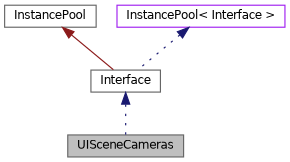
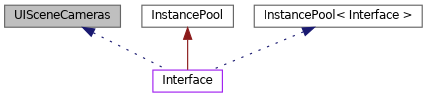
(201, 16) -> (338, 16)
(126, 81) -> (188, 81)
(126, 120) -> (130, 51)
